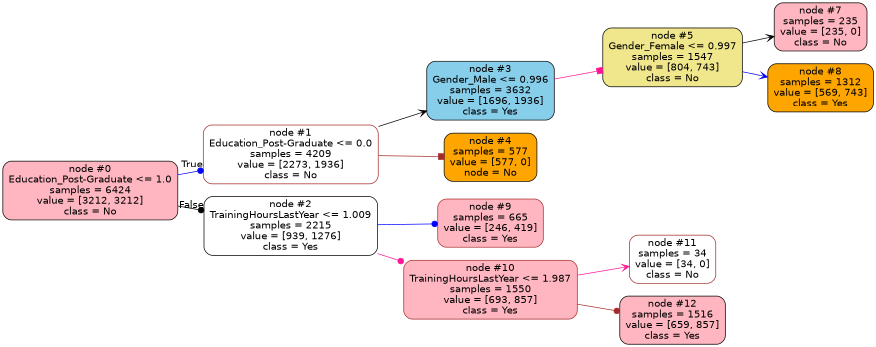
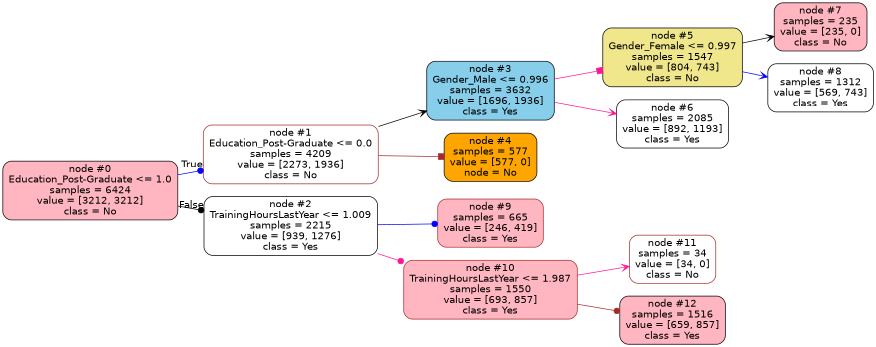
(821, 88) -> (821, 88)
none -> (673, 124)
